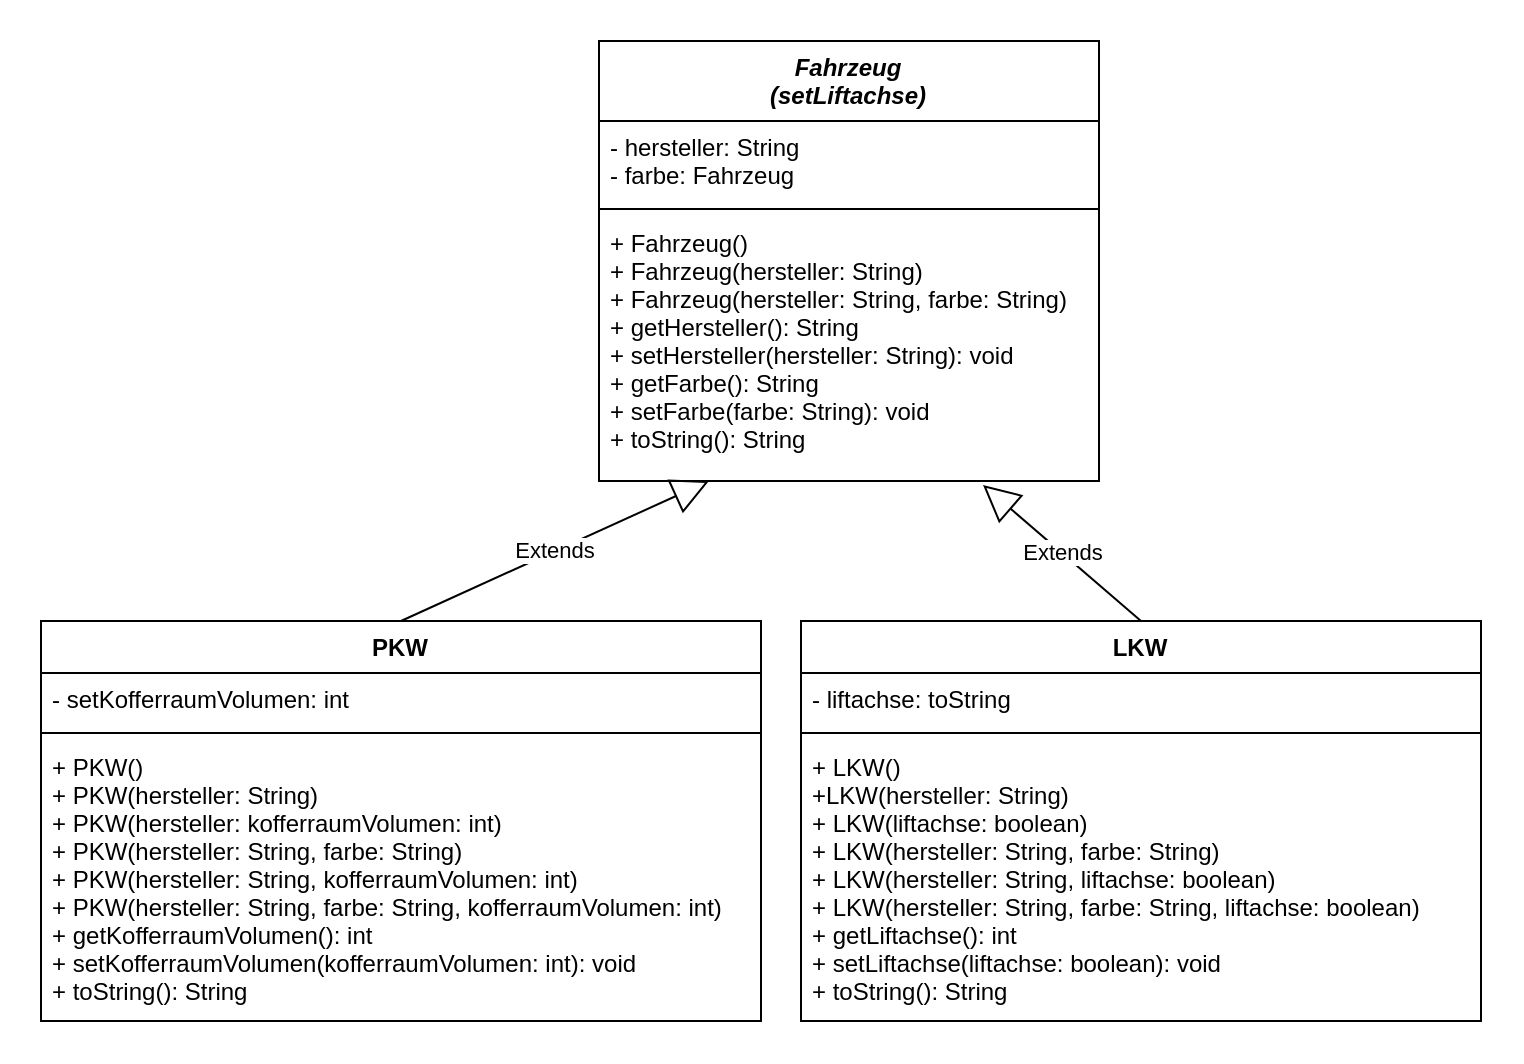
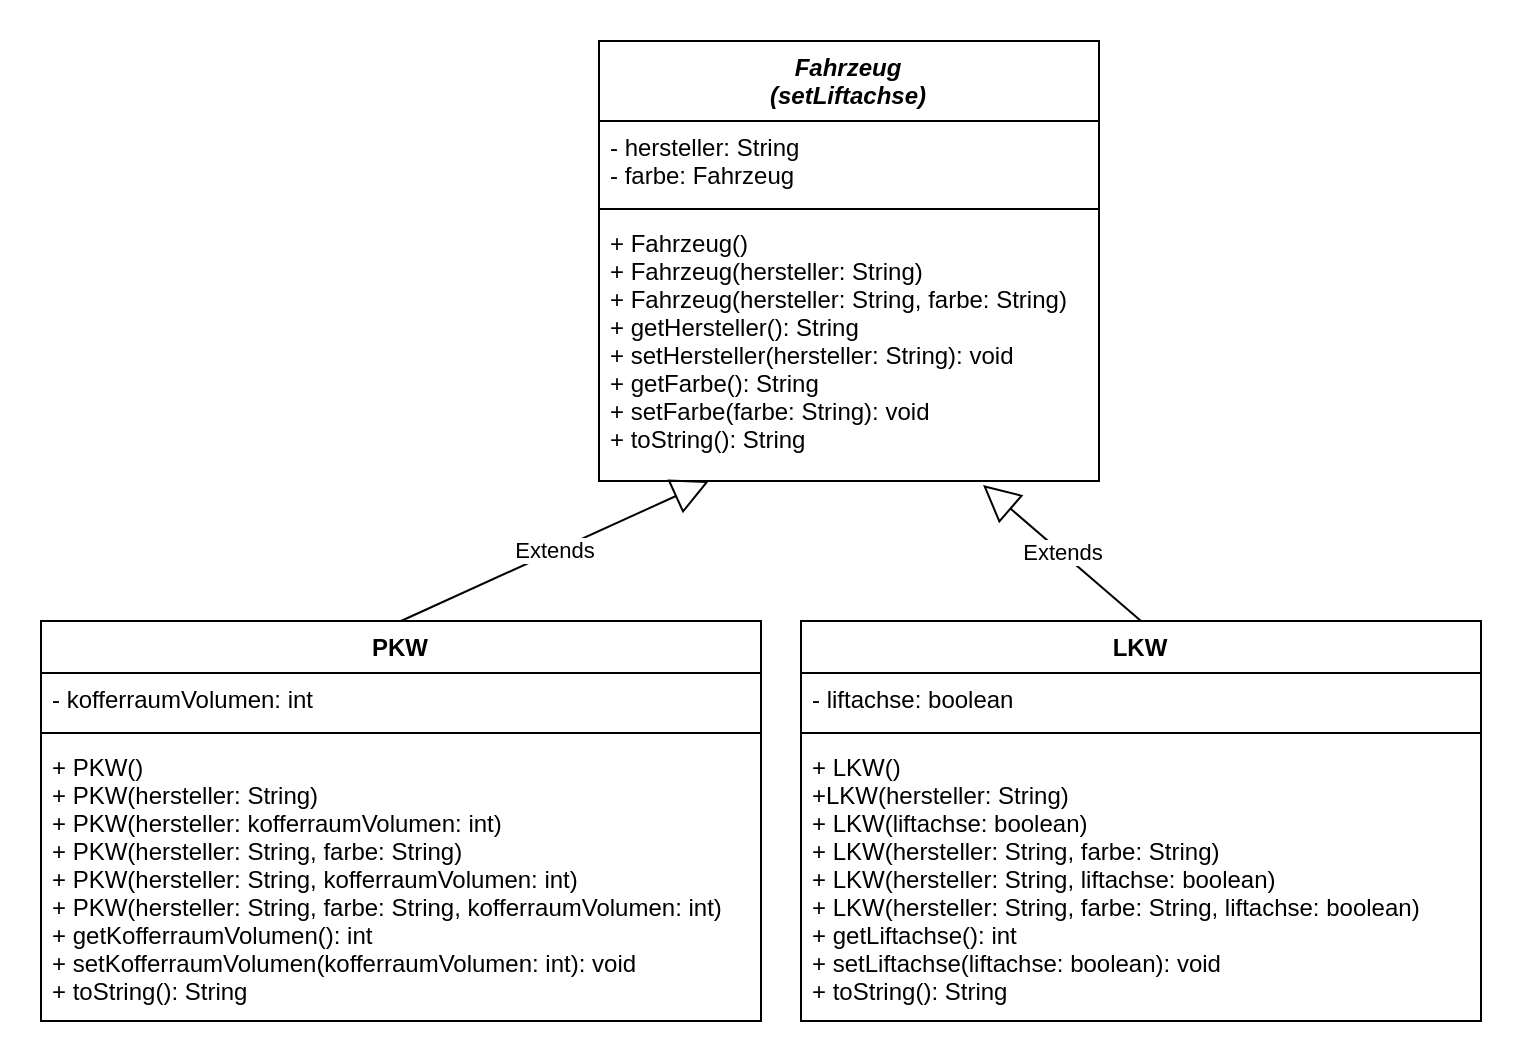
(218, 700) -> (198, 700)
(934, 700) -> (928, 700)
